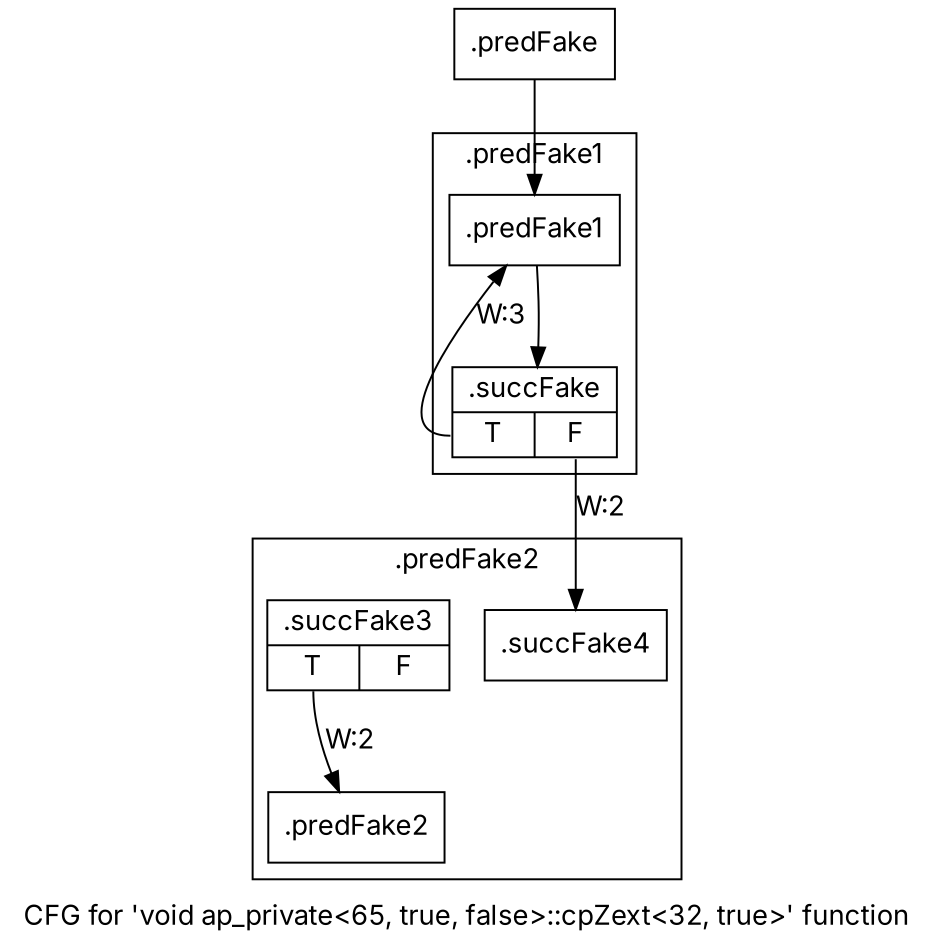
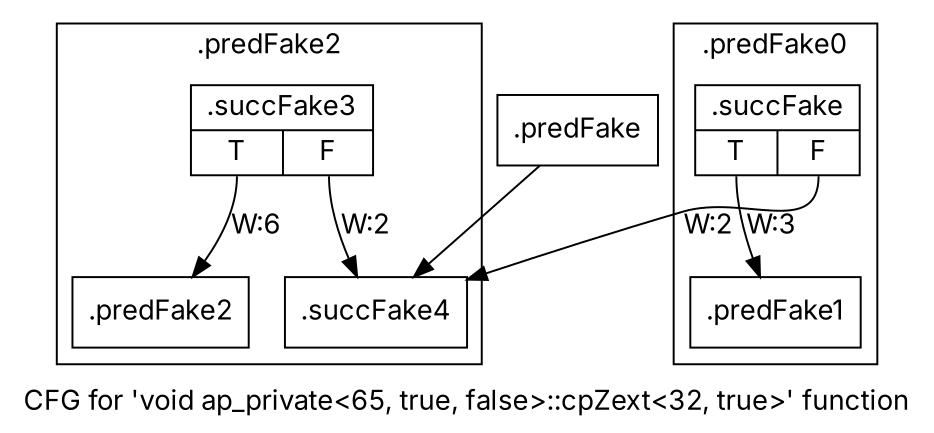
(535, 120) -> (495, 205)
(535, 156) -> (776, 46)
none -> (335, 218)
(539, 307) -> none
(350, 741) -> (257, 226)
